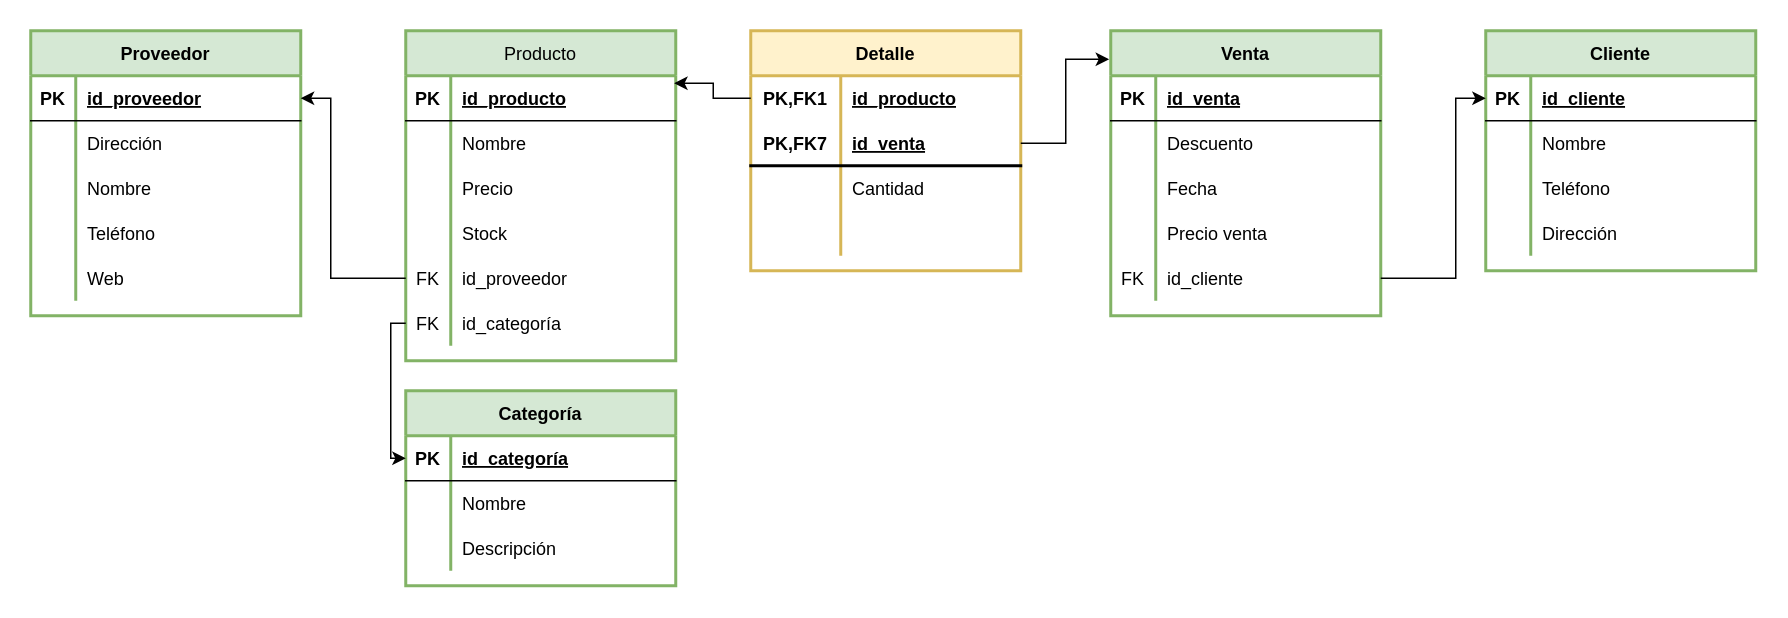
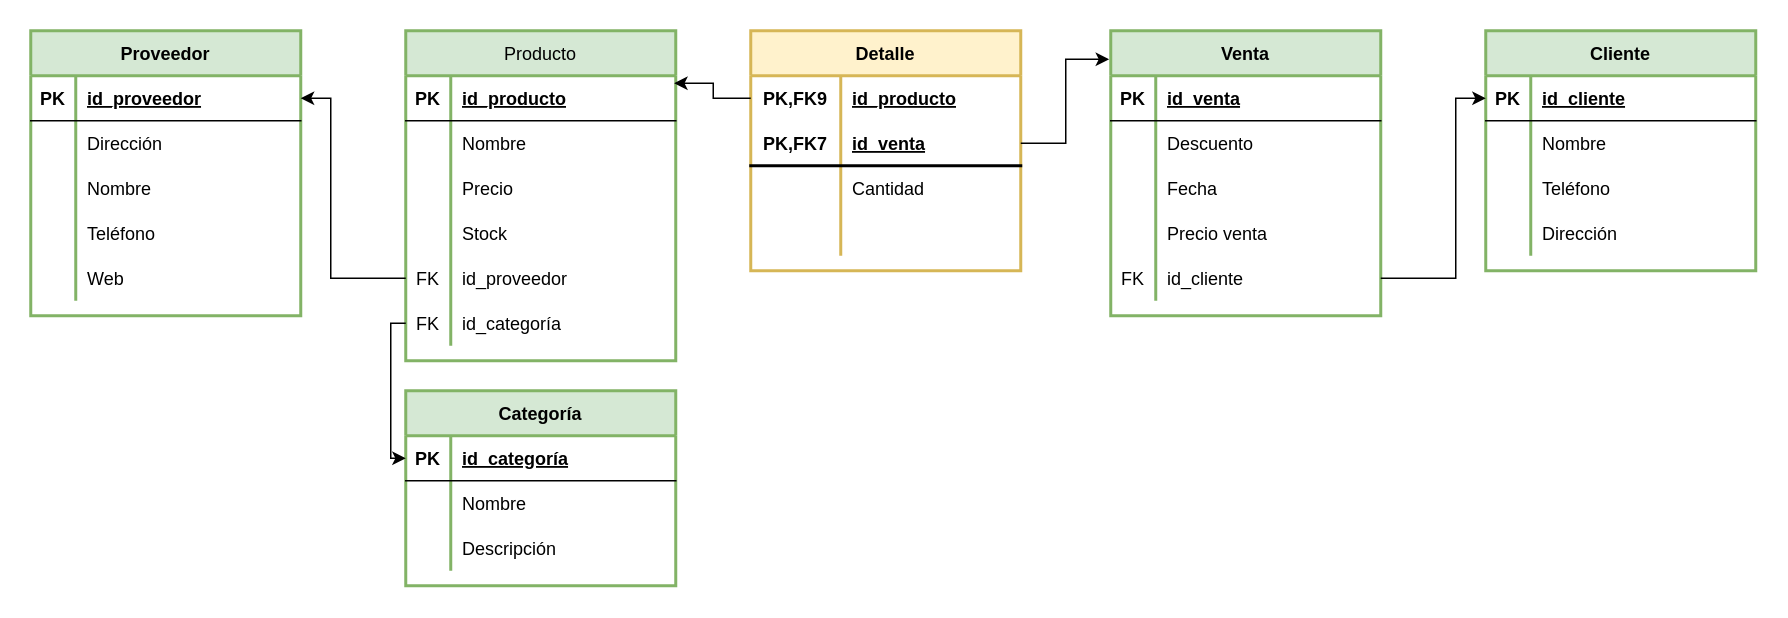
(795, 99) -> (795, 99)
